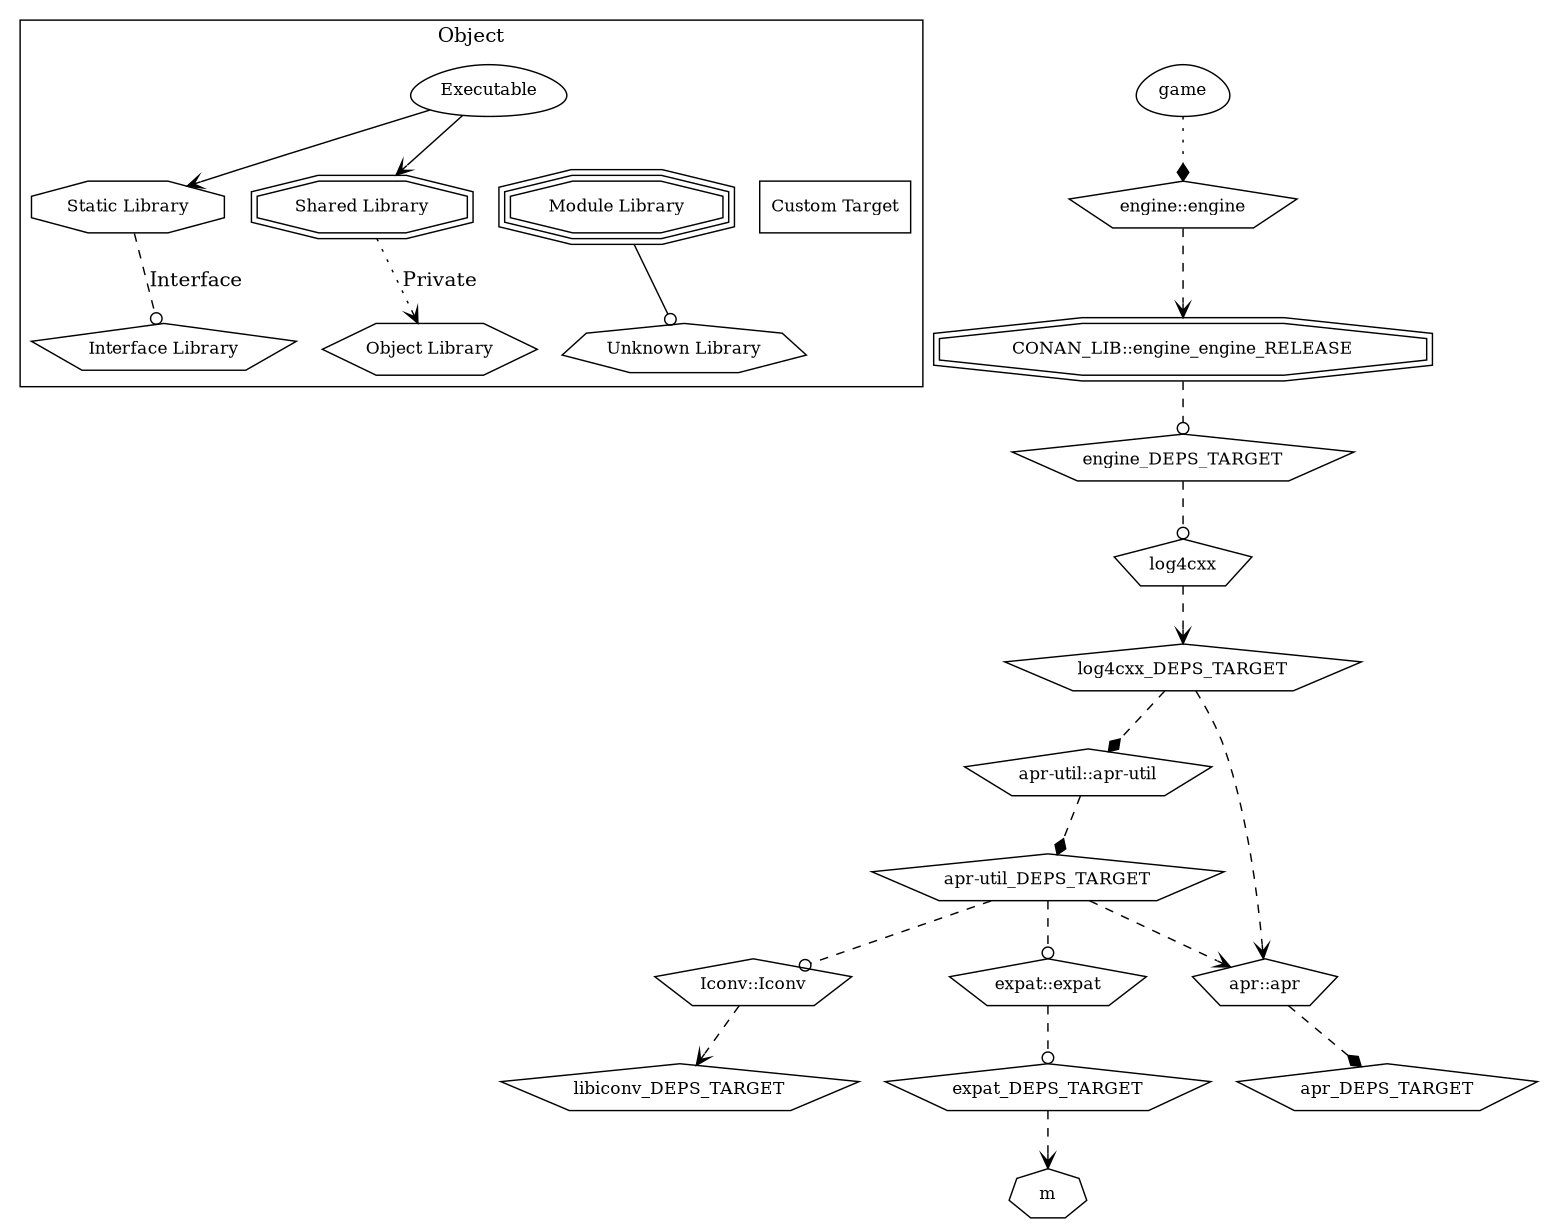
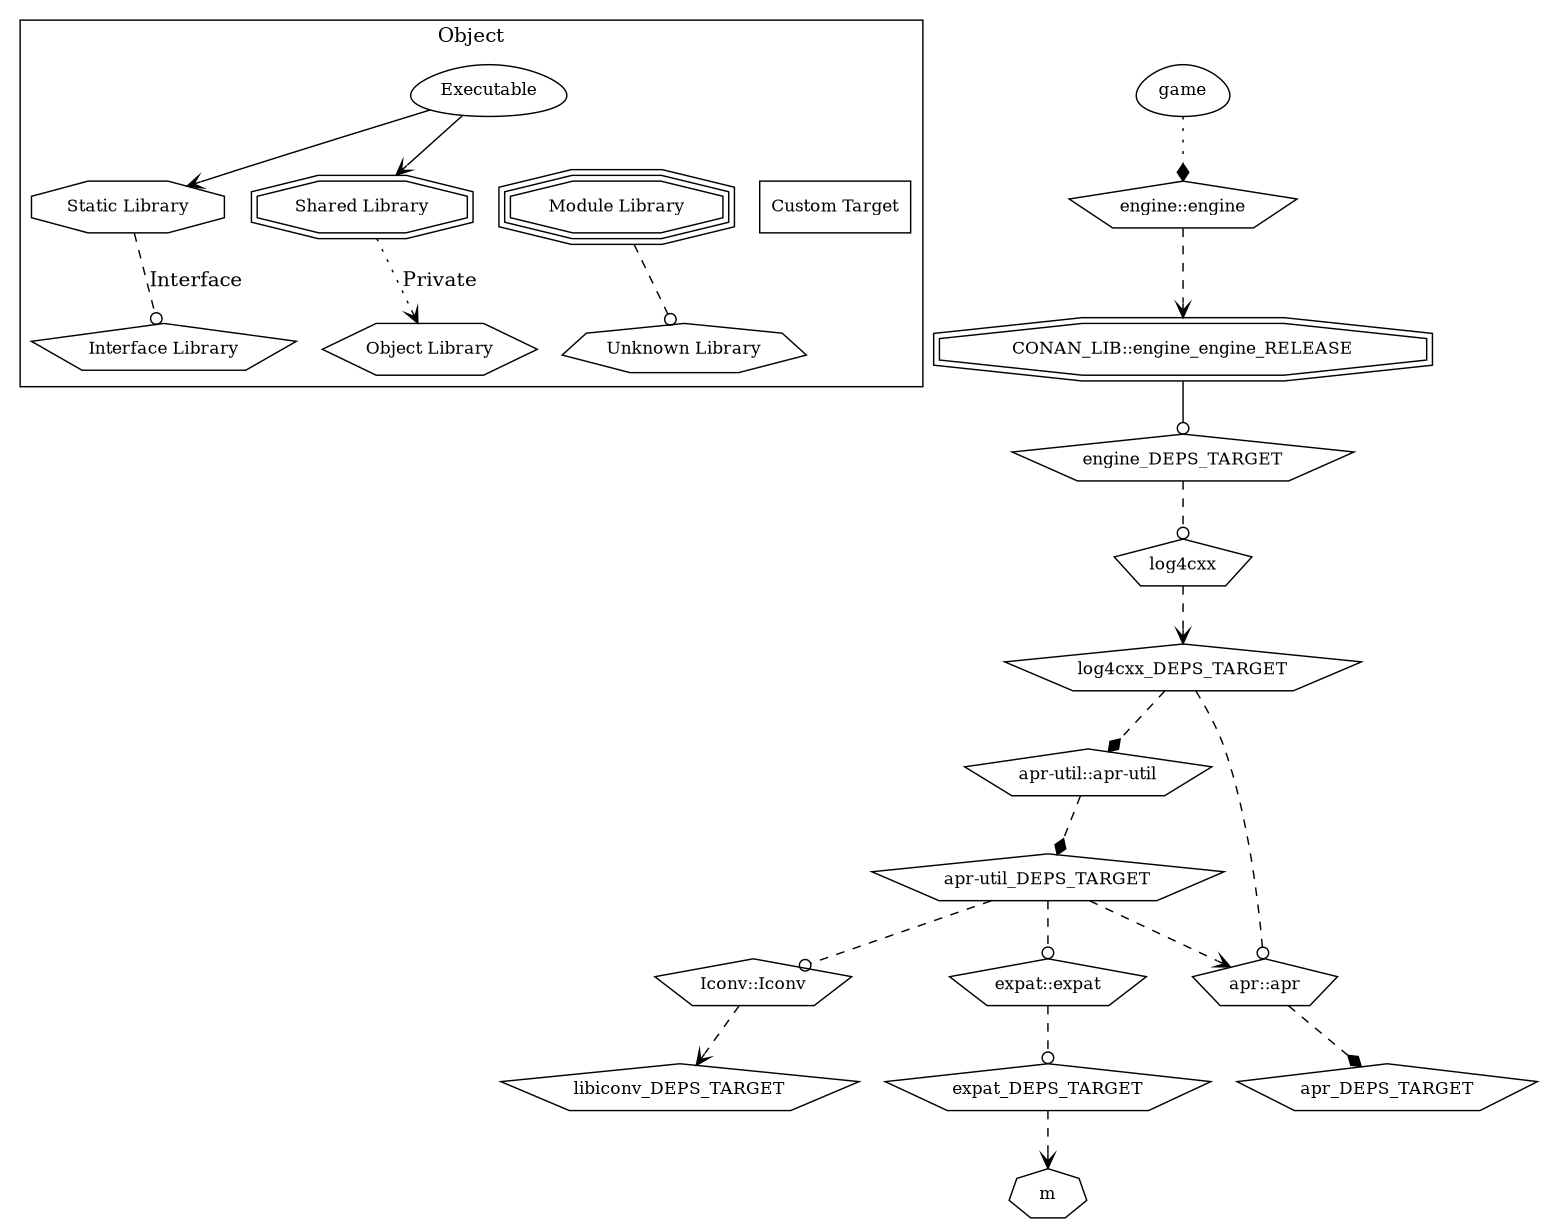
(651, 279) -> (651, 279)
(1183, 402) -> (1183, 402)
(1242, 814) -> (1243, 815)
